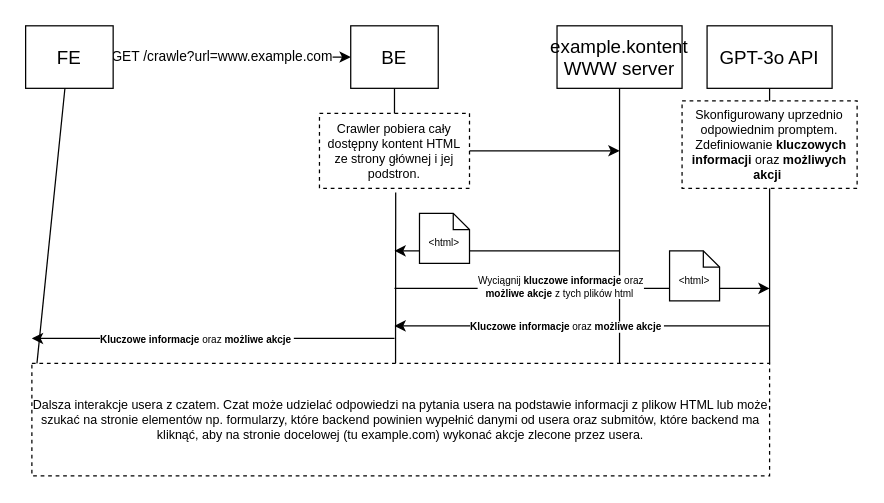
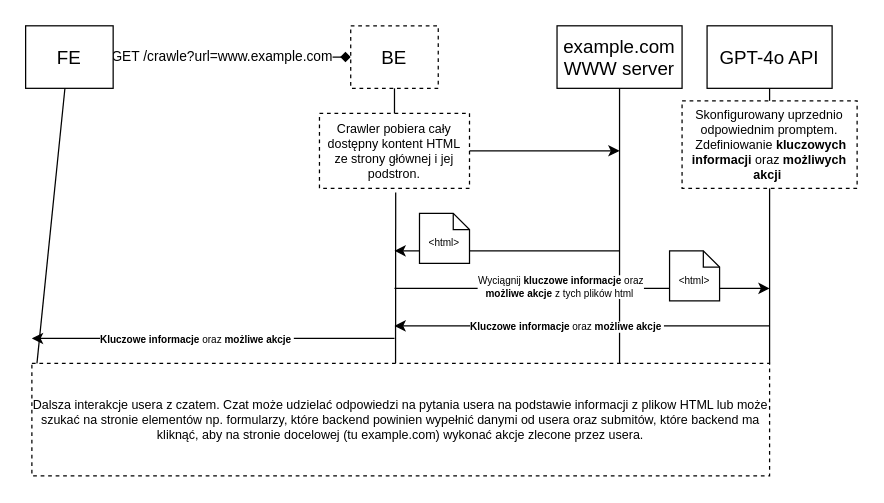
(341, 57) -> (340, 57)
(394, 57) -> (394, 57)
(619, 57) -> (619, 57)
(769, 57) -> (769, 57)
